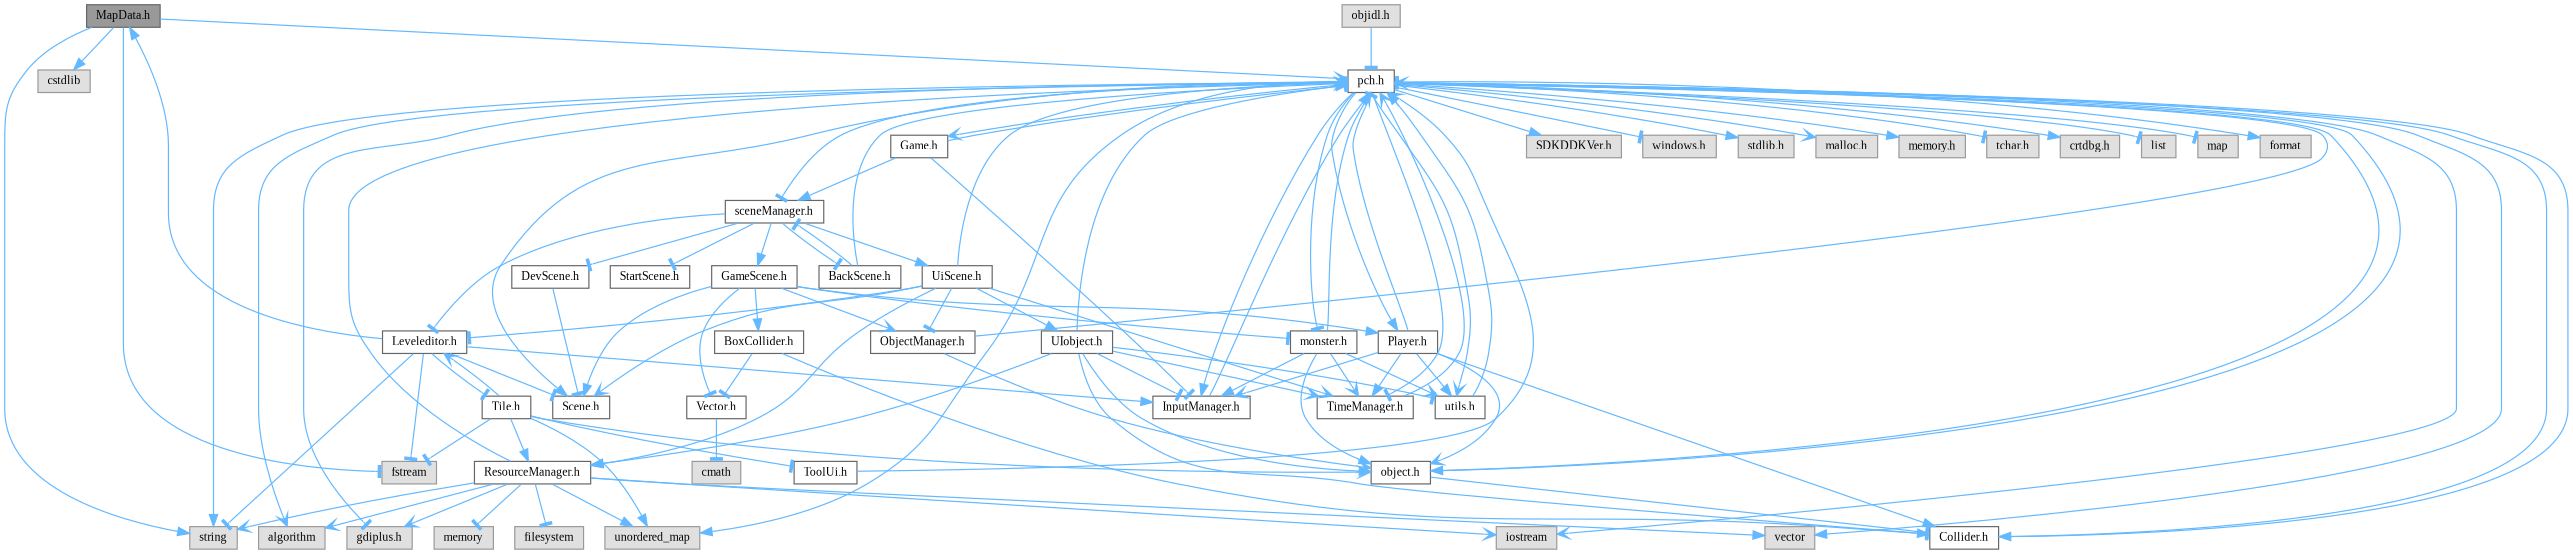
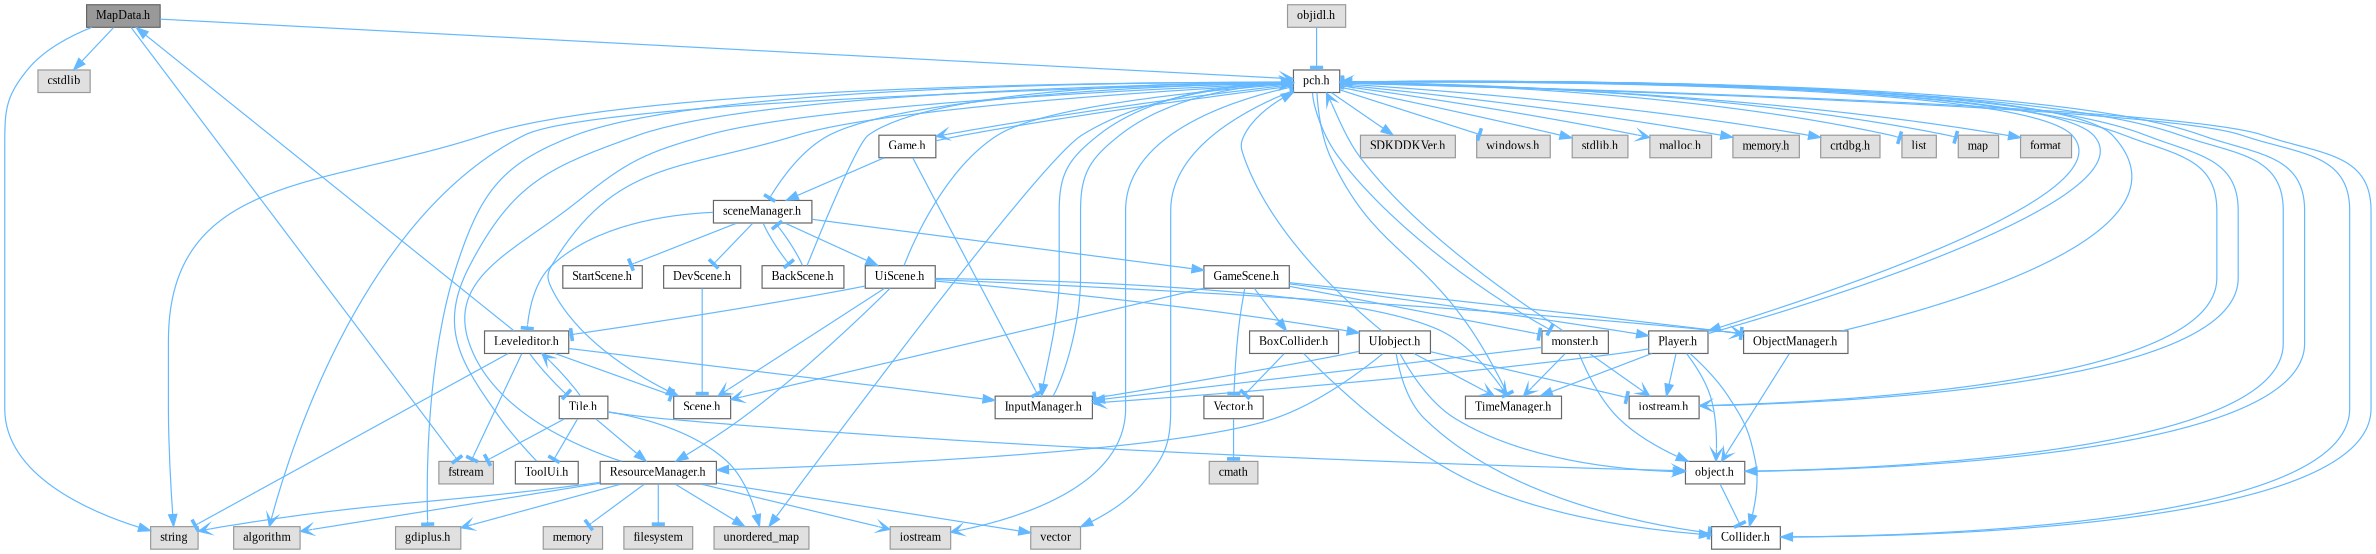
(2013, 146) -> none
(1451, 258) -> none
(642, 314) -> (973, 342)
(1460, 407) -> (1664, 407)
